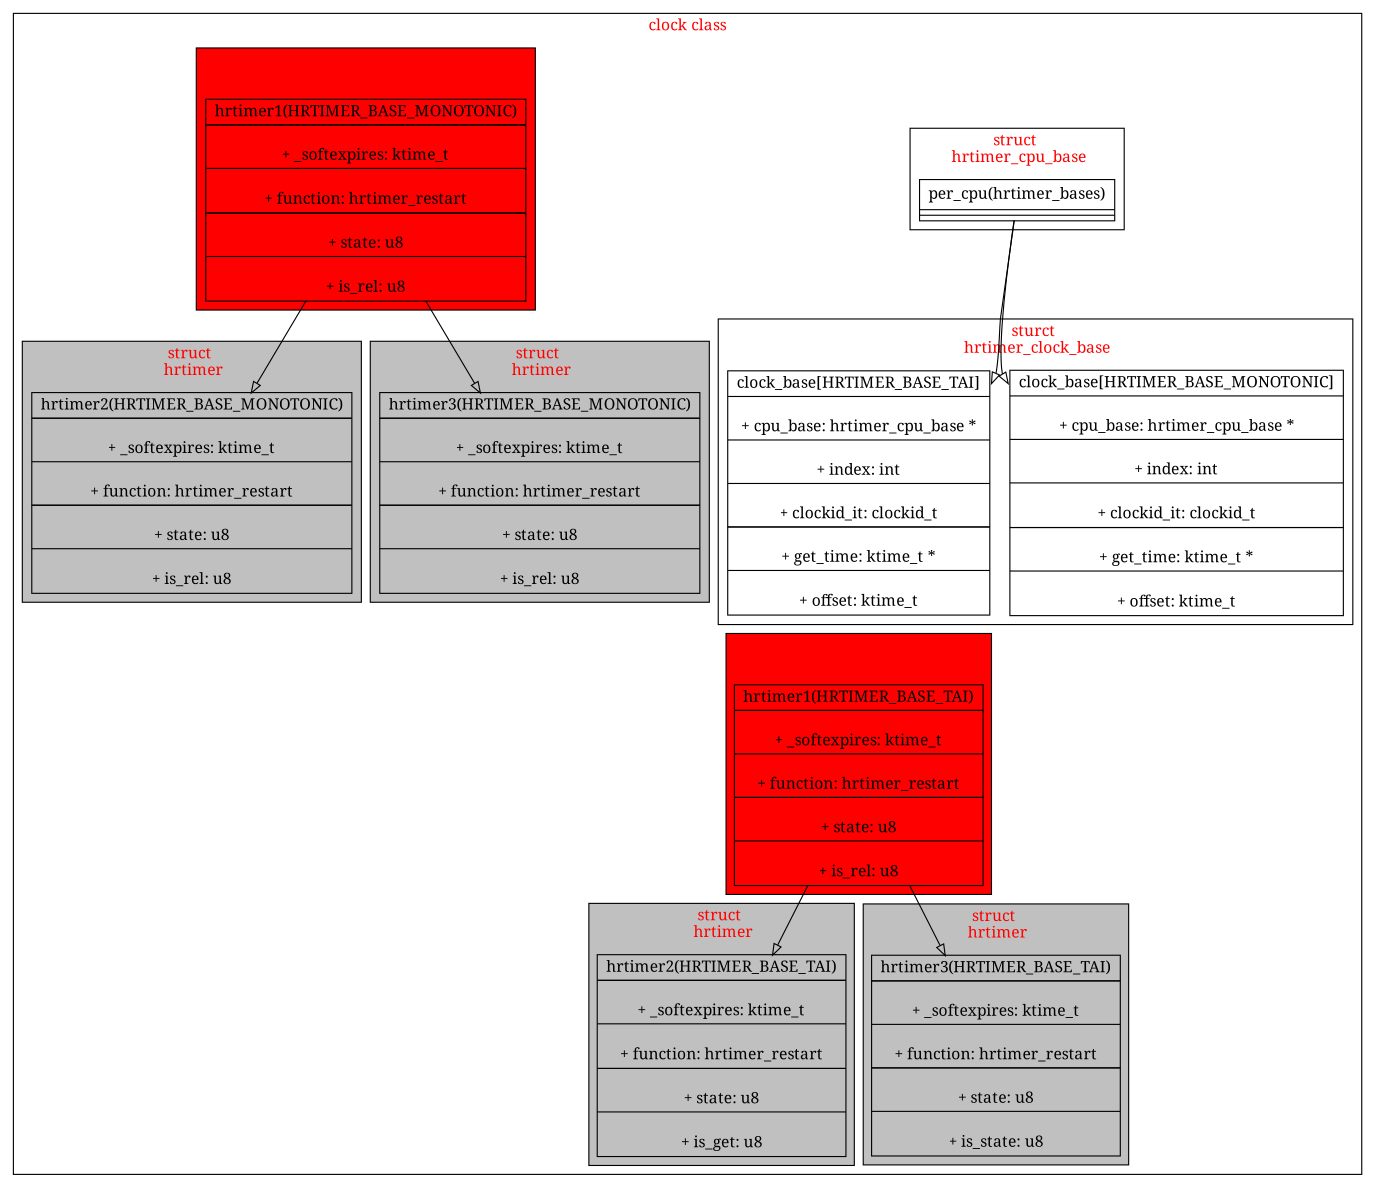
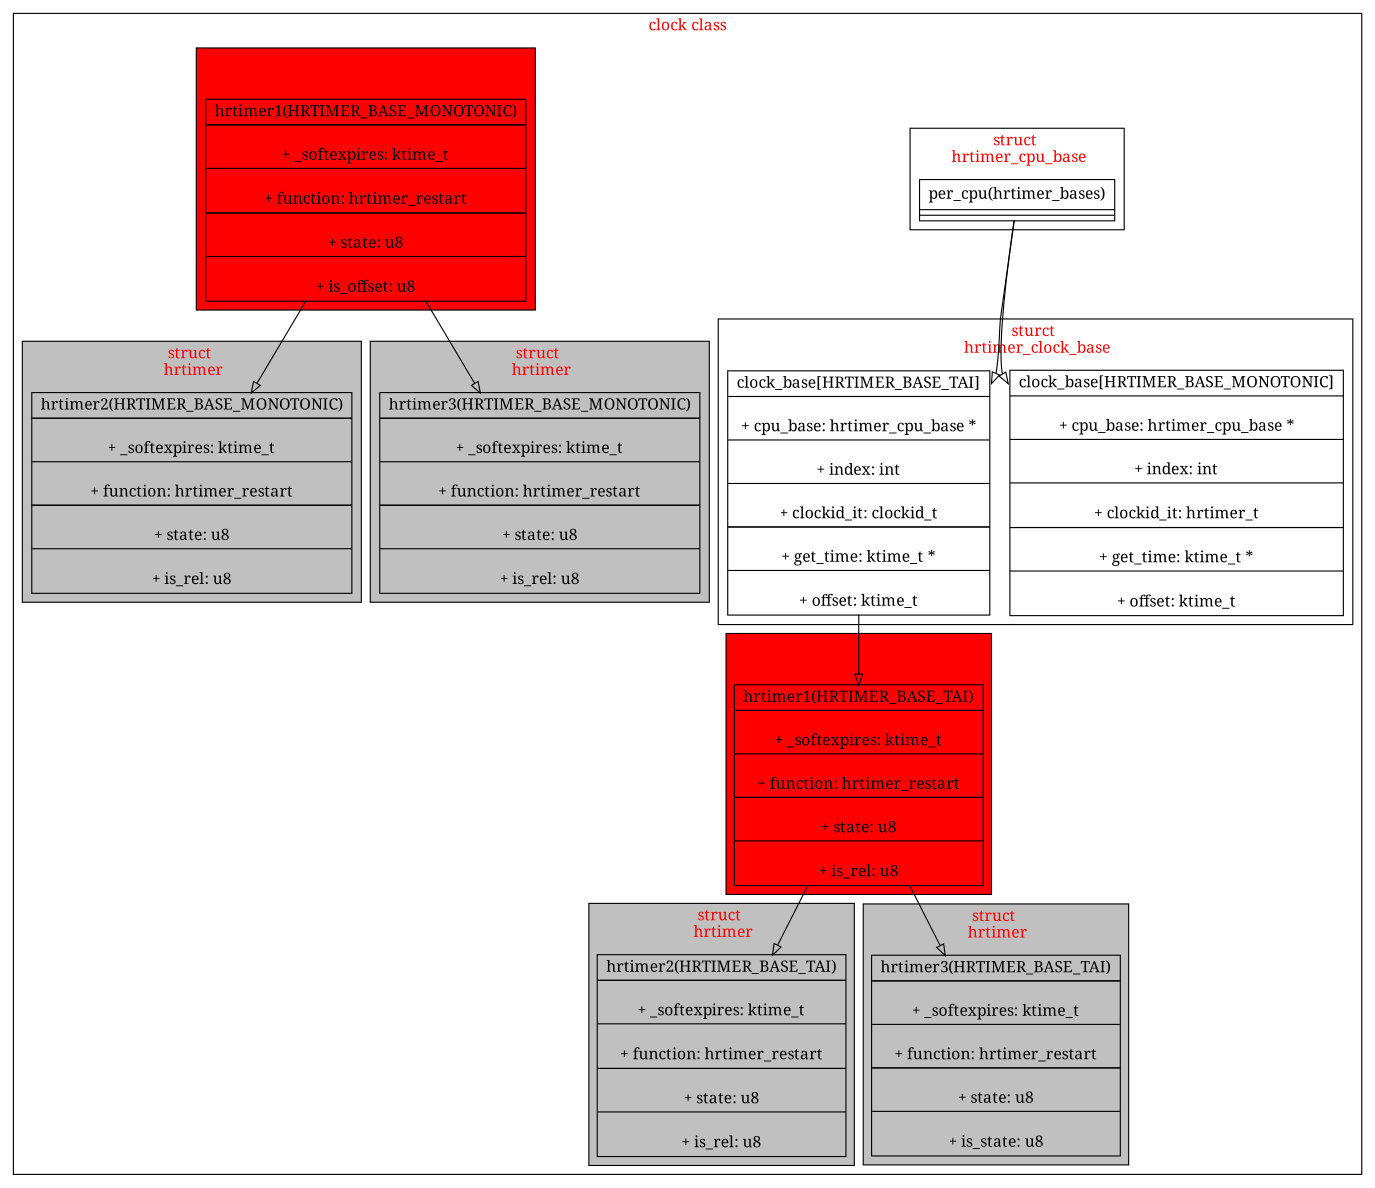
(366, 287) -> (366, 287)
(1177, 514) -> (1177, 514)
none -> (859, 644)
(722, 1143) -> (722, 1143)
